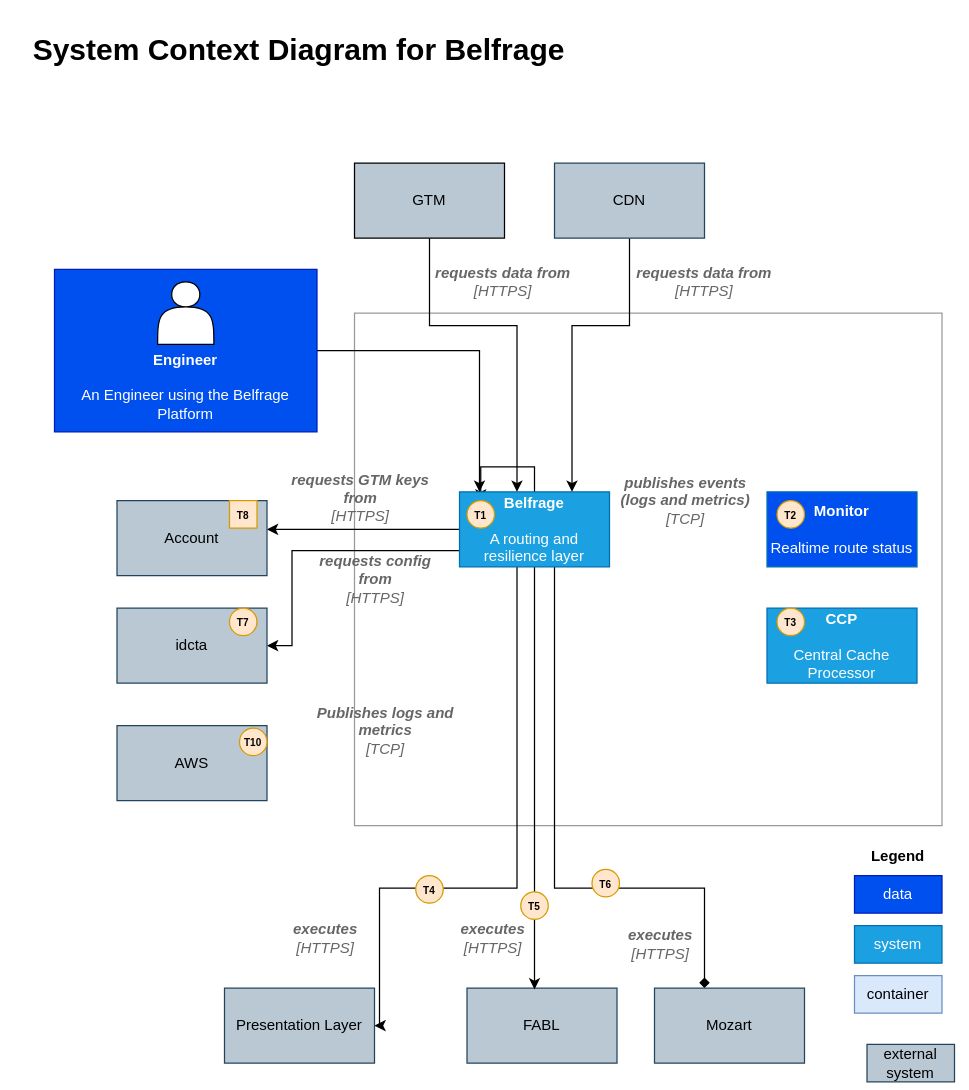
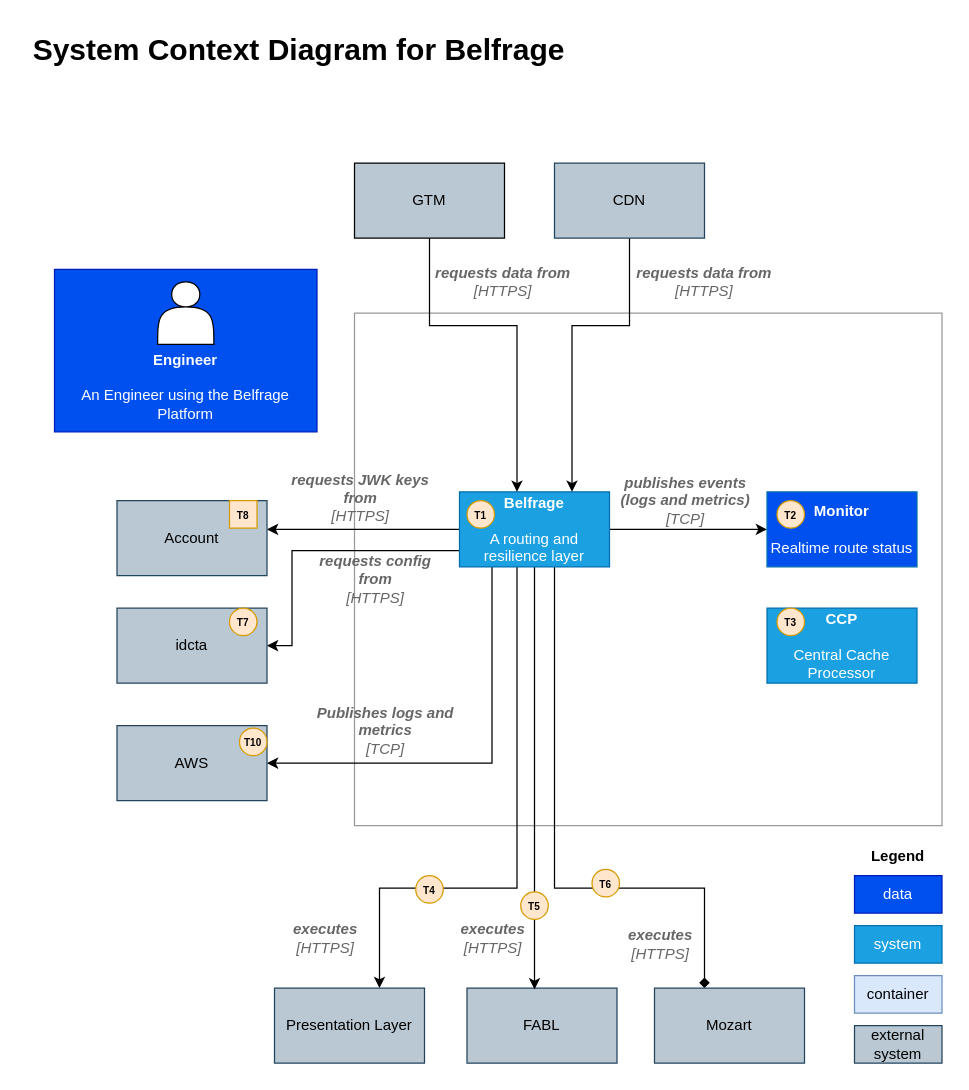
(455, 351) -> none
(521, 467) -> (684, 529)
(361, 498) -> (361, 498)
none -> (482, 763)
(299, 1026) -> (349, 1026)
(911, 1063) -> (898, 1044)
